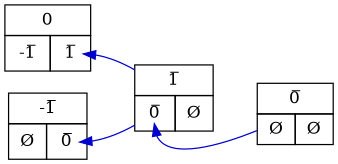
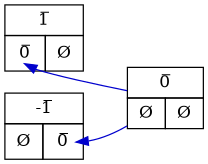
(48, 38) -> none
(114, 135) -> (108, 135)
